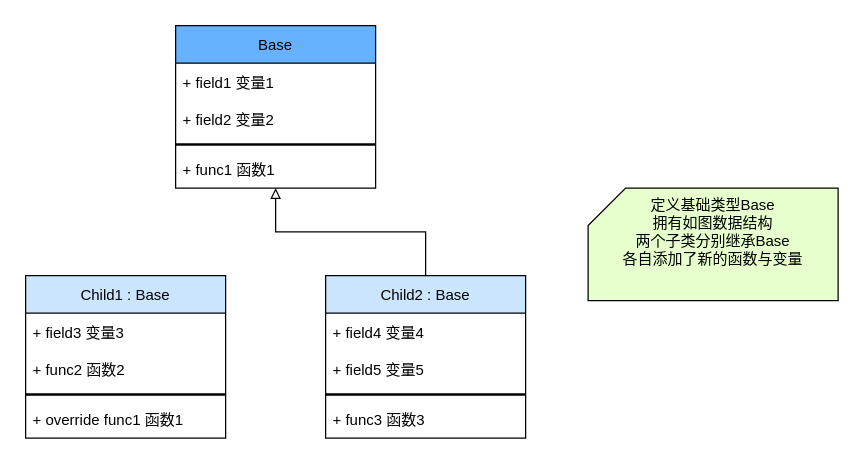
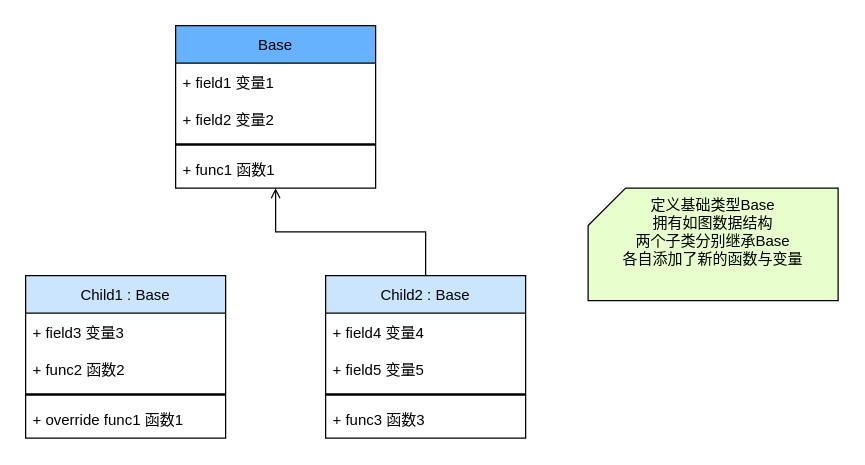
(276, 199) -> (276, 196)
